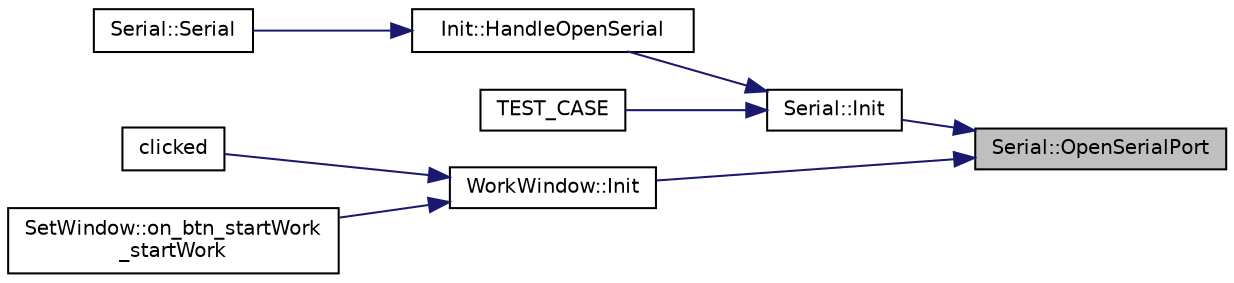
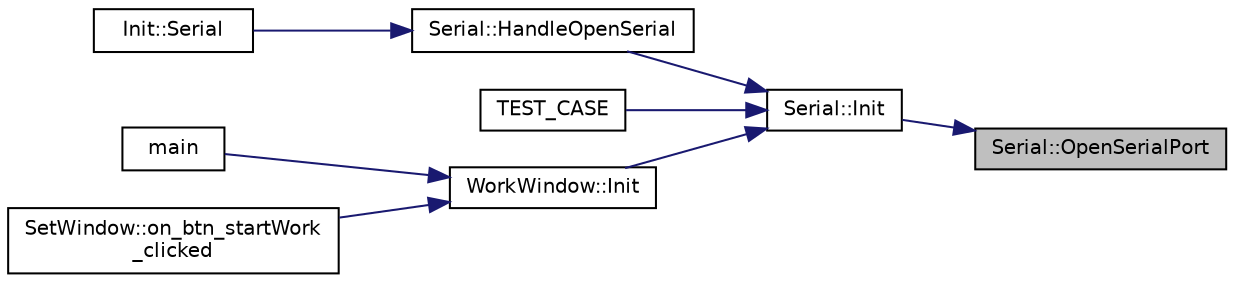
(173, 31) -> (173, 31)
(553, 31) -> (553, 31)
(173, 149) -> (173, 149)
(805, 170) -> (686, 151)
(173, 241) -> (173, 241)
